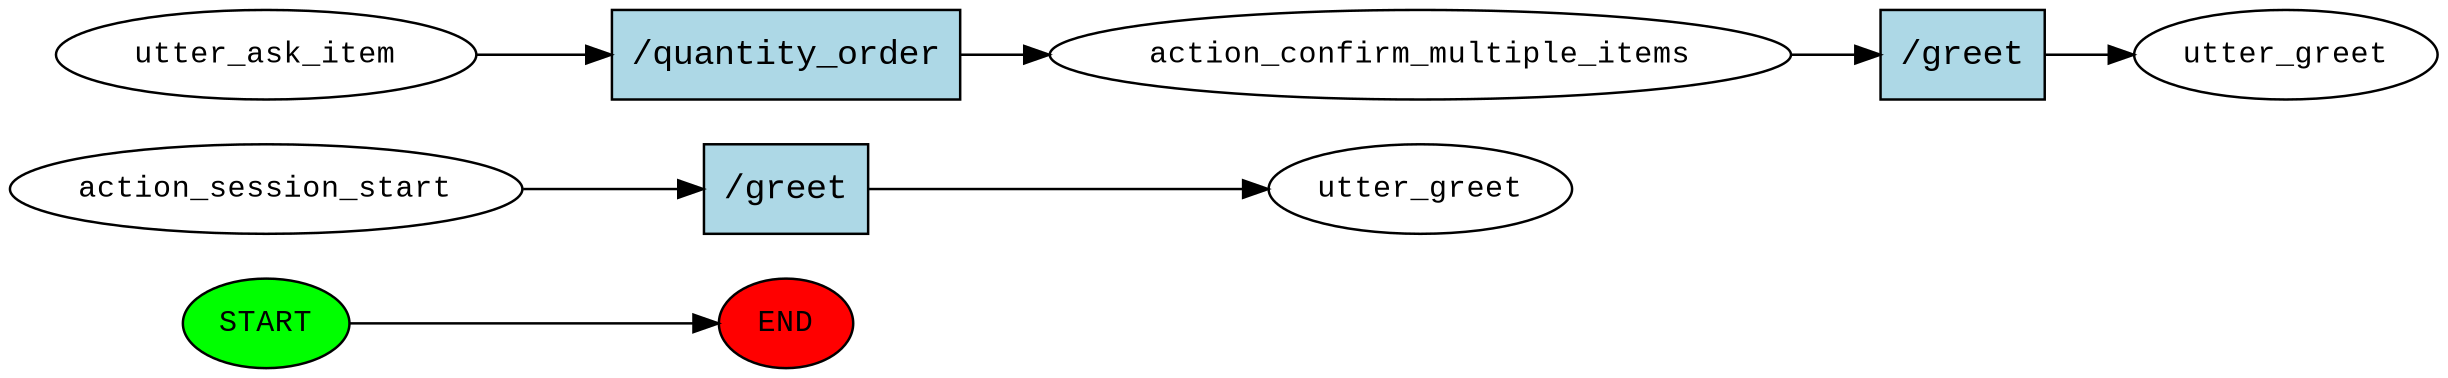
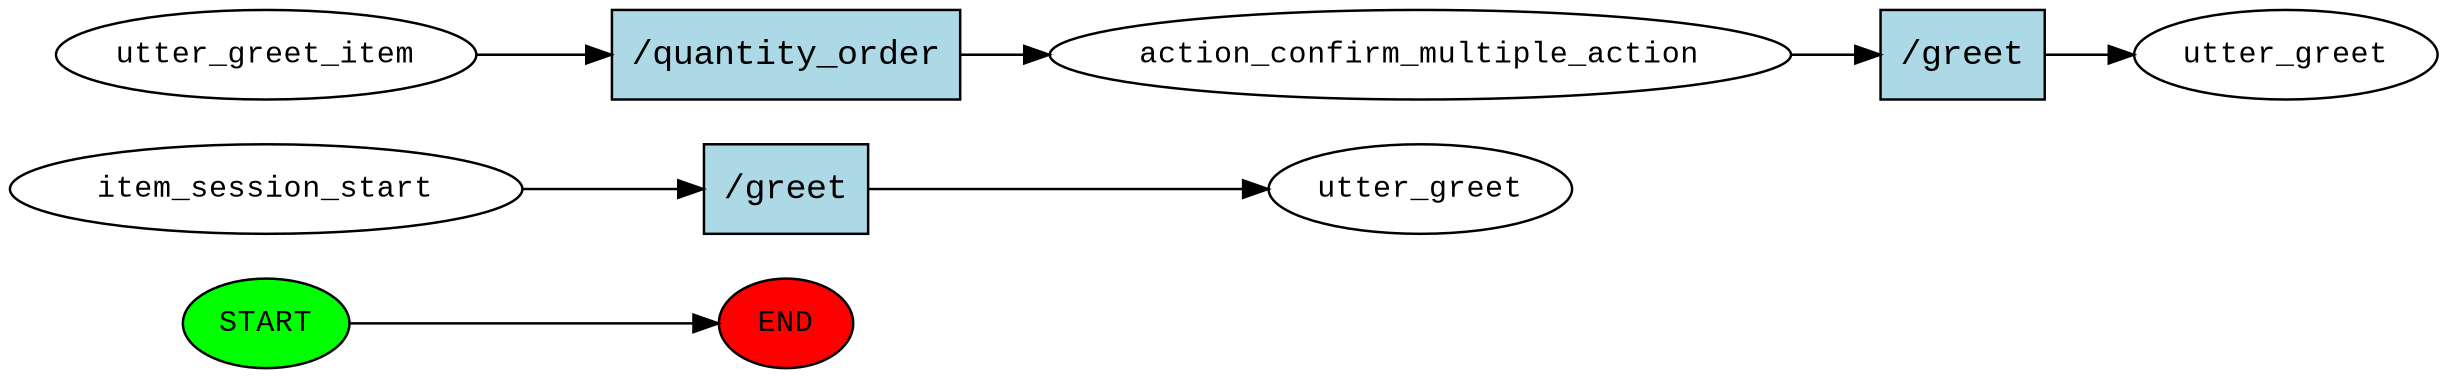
(266, 55) -> (266, 55)
(1420, 55) -> (1420, 55)
(266, 189) -> (266, 189)
